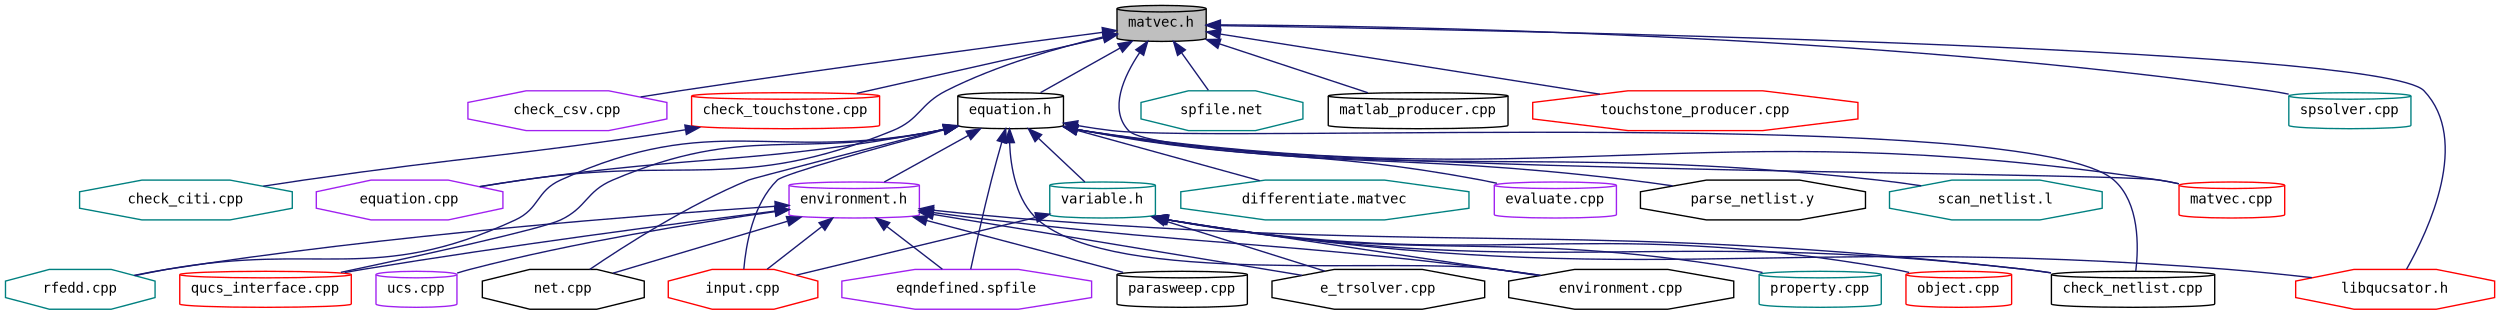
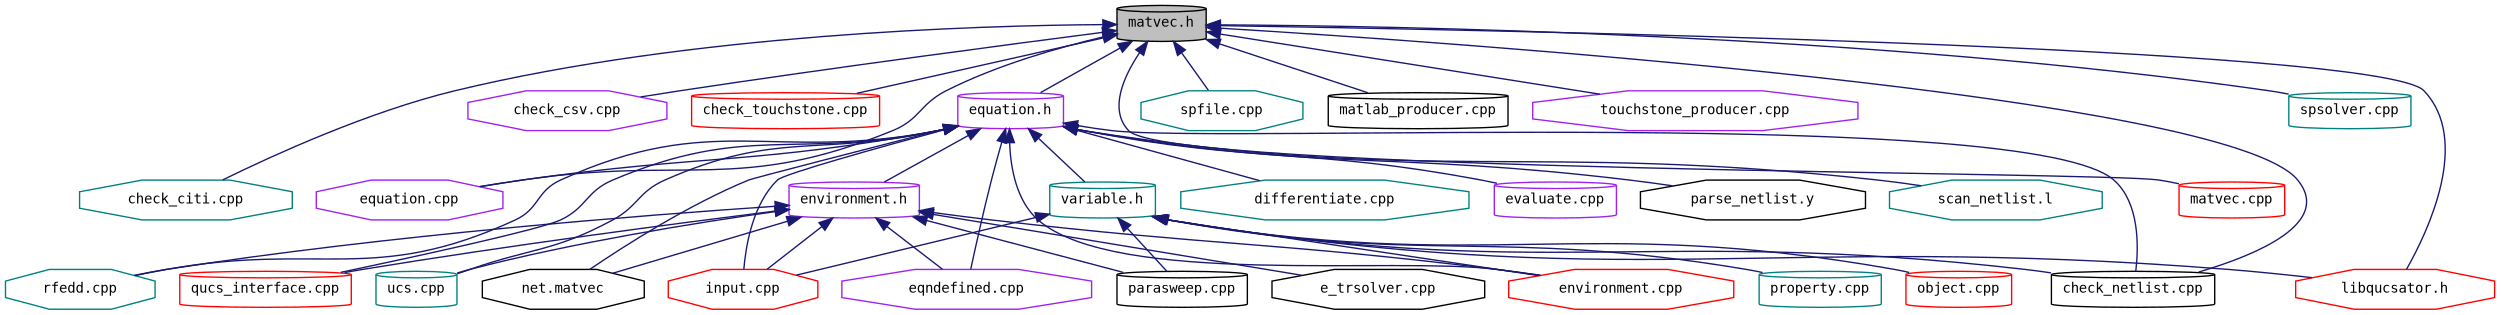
(1011, 111) -> (1011, 111)
(1222, 111) -> (1222, 111)
(1695, 111) -> (1695, 111)
(1656, 154) -> (666, 180)
(474, 158) -> (653, 55)
(1325, 200) -> (1325, 200)
(1493, 238) -> (1844, 81)
(1273, 255) -> (1147, 250)
(416, 289) -> (416, 289)
(563, 289) -> (563, 289)
(967, 289) -> (967, 289)
(1621, 289) -> (1621, 289)
